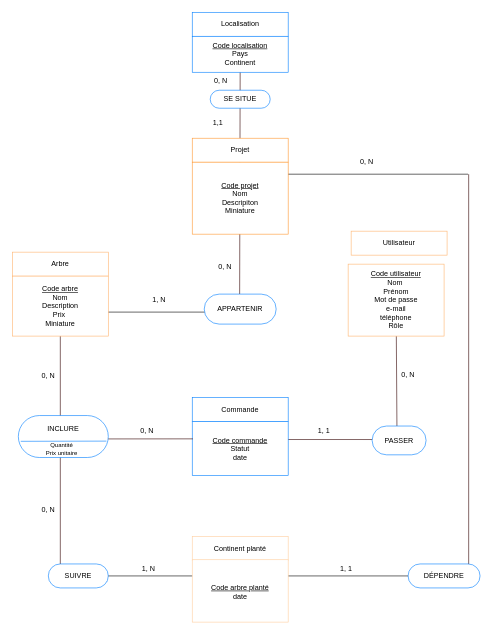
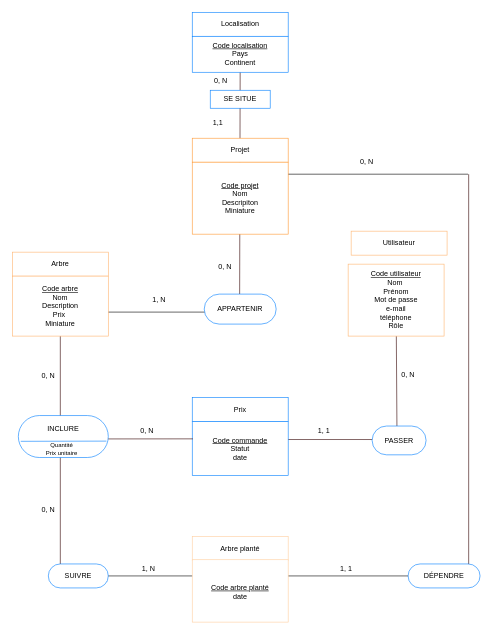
(240, 99) -> (240, 99)
(240, 410) -> (240, 410)
(240, 549) -> (240, 549)
